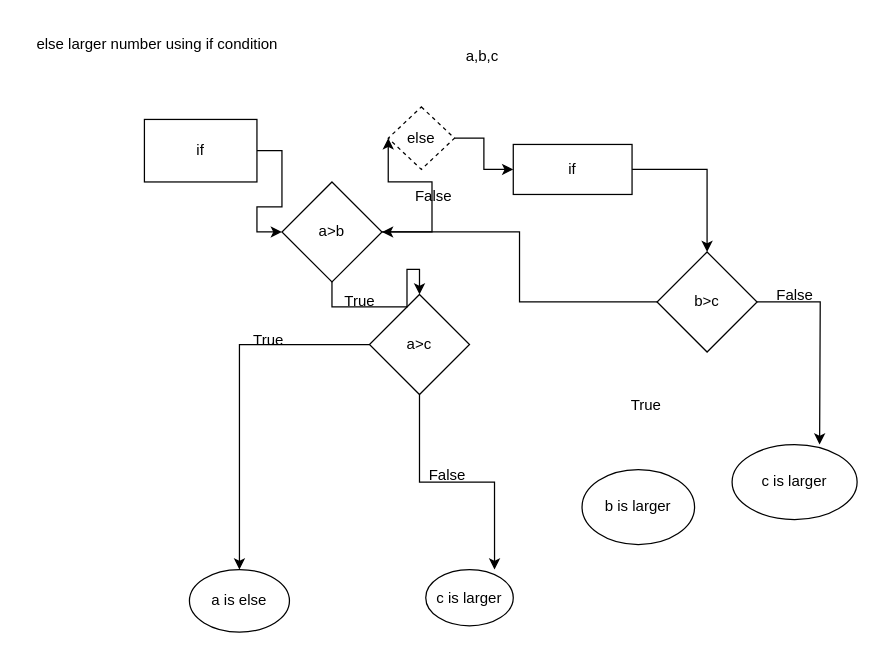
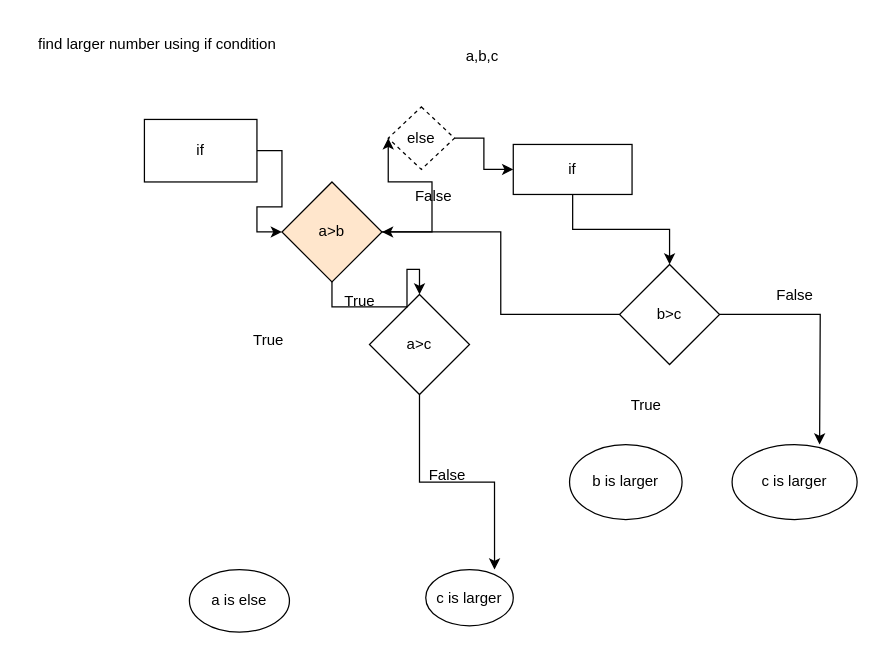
(158, 44) -> (158, 44)
(332, 232) -> (332, 232)
(707, 302) -> (669, 314)
(239, 387) -> none
(638, 507) -> (626, 482)
